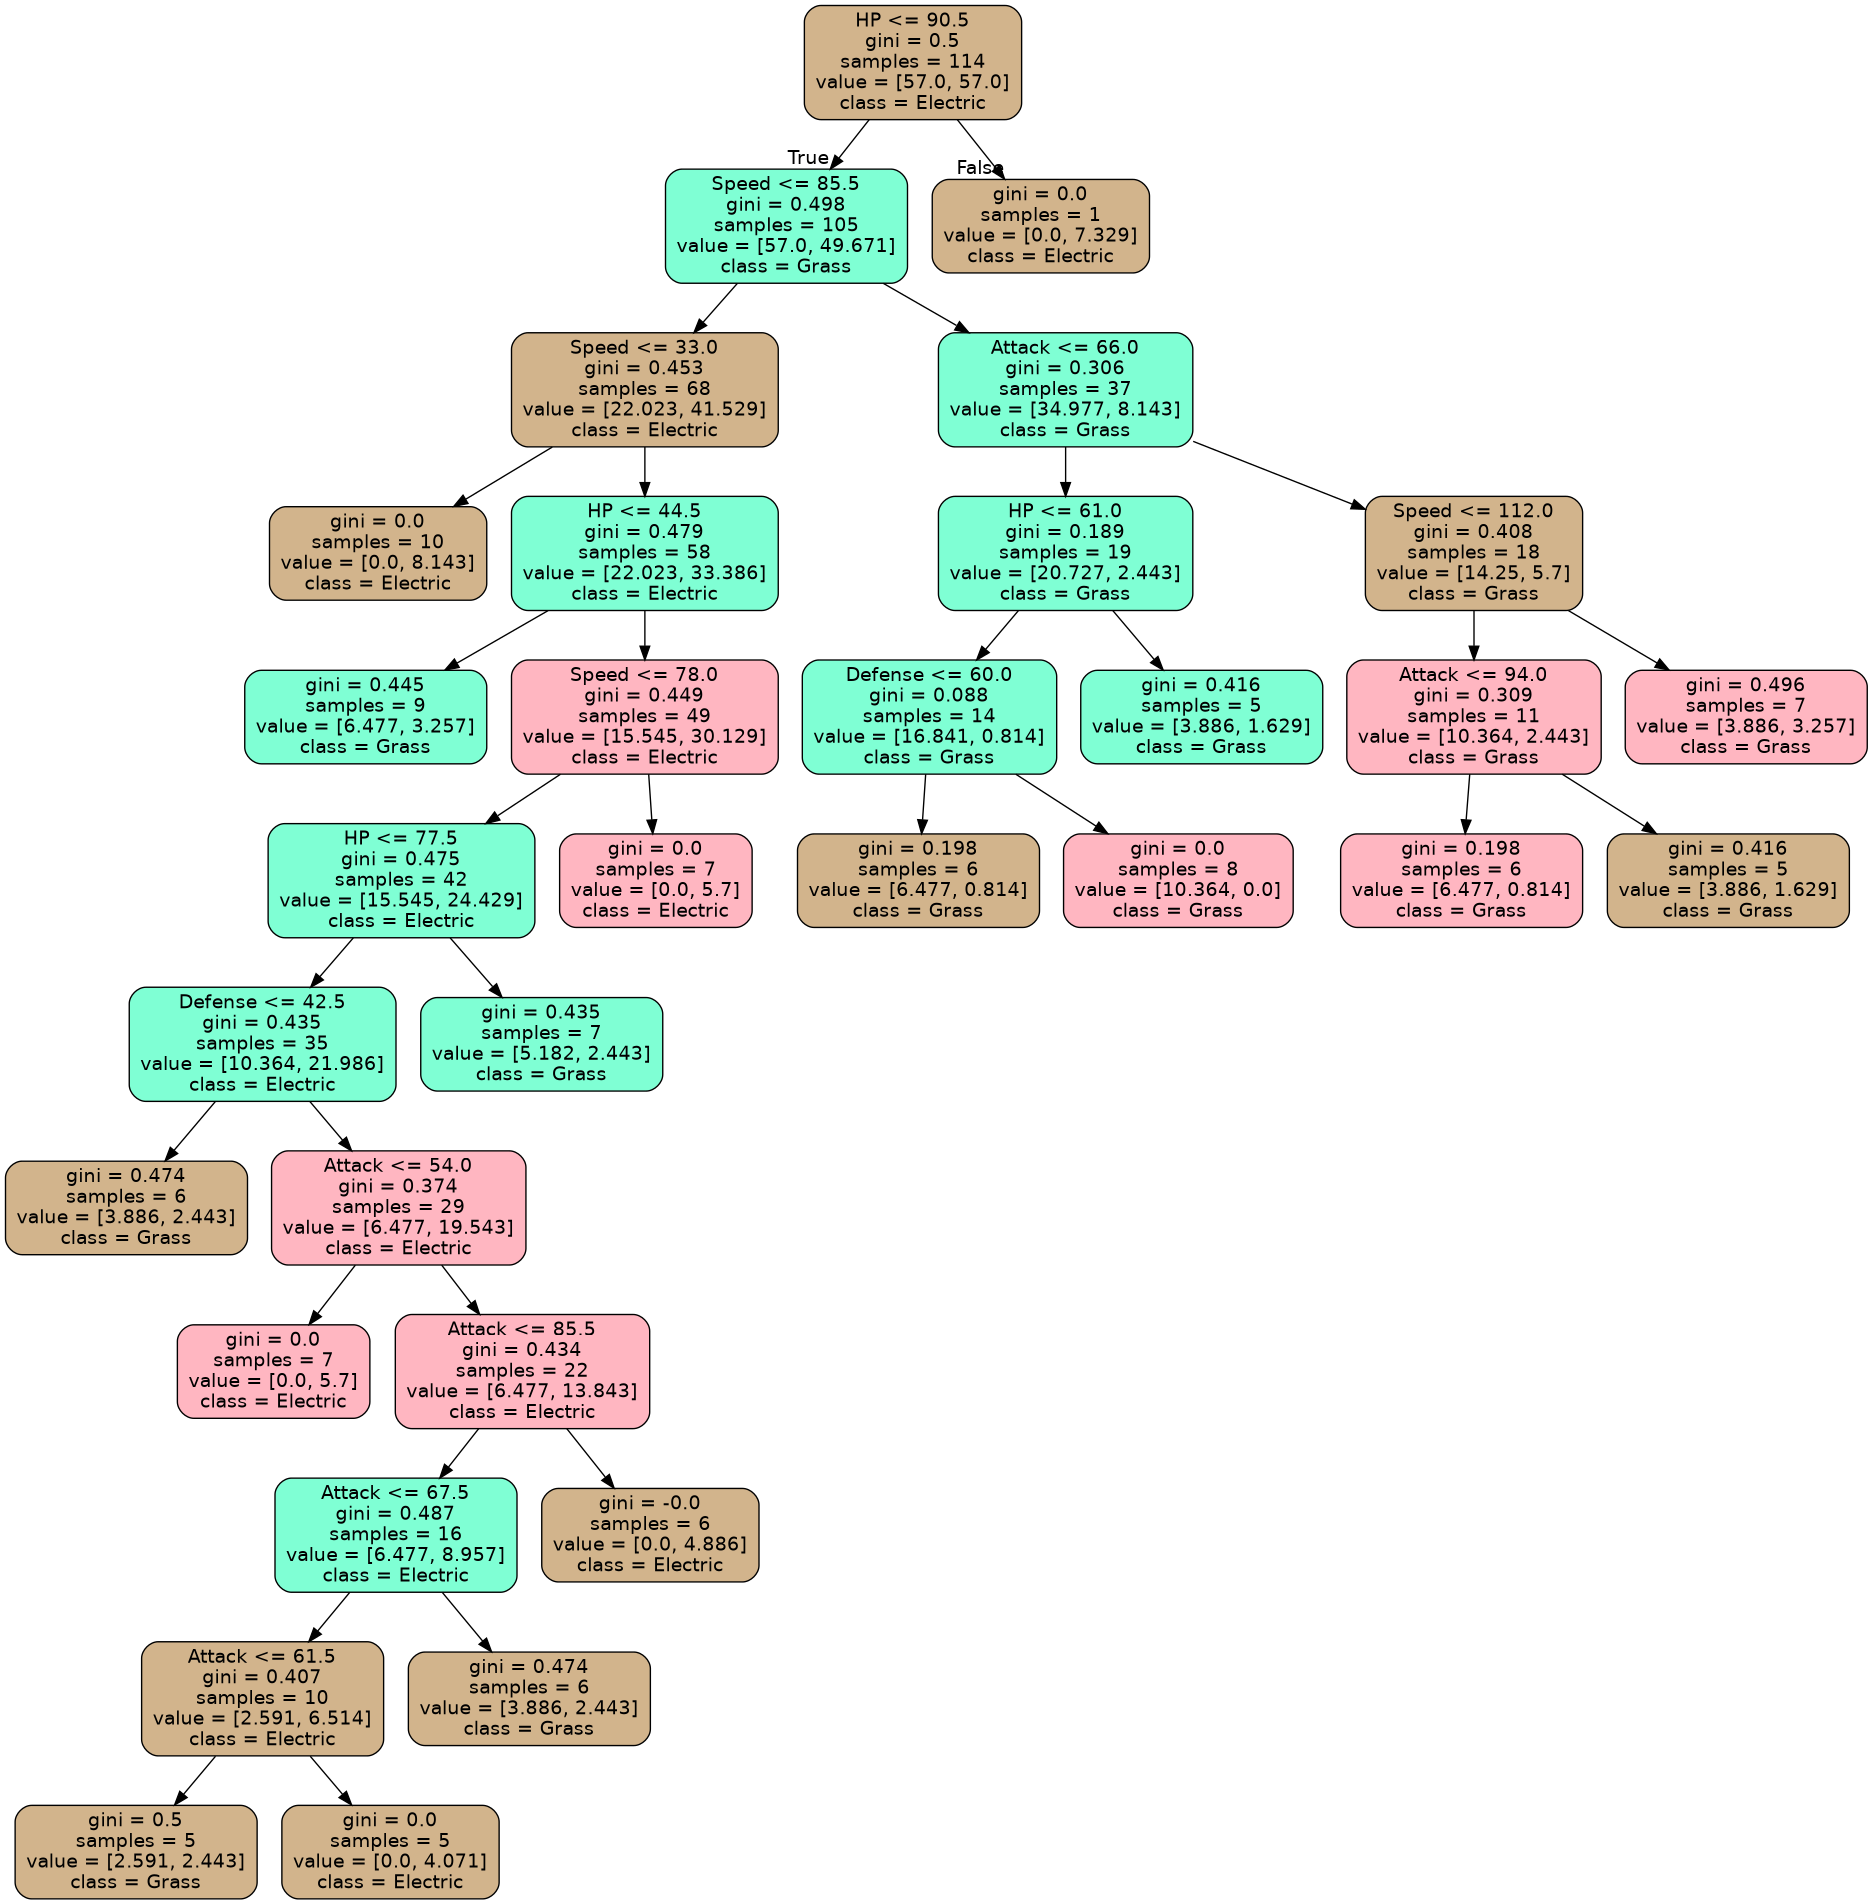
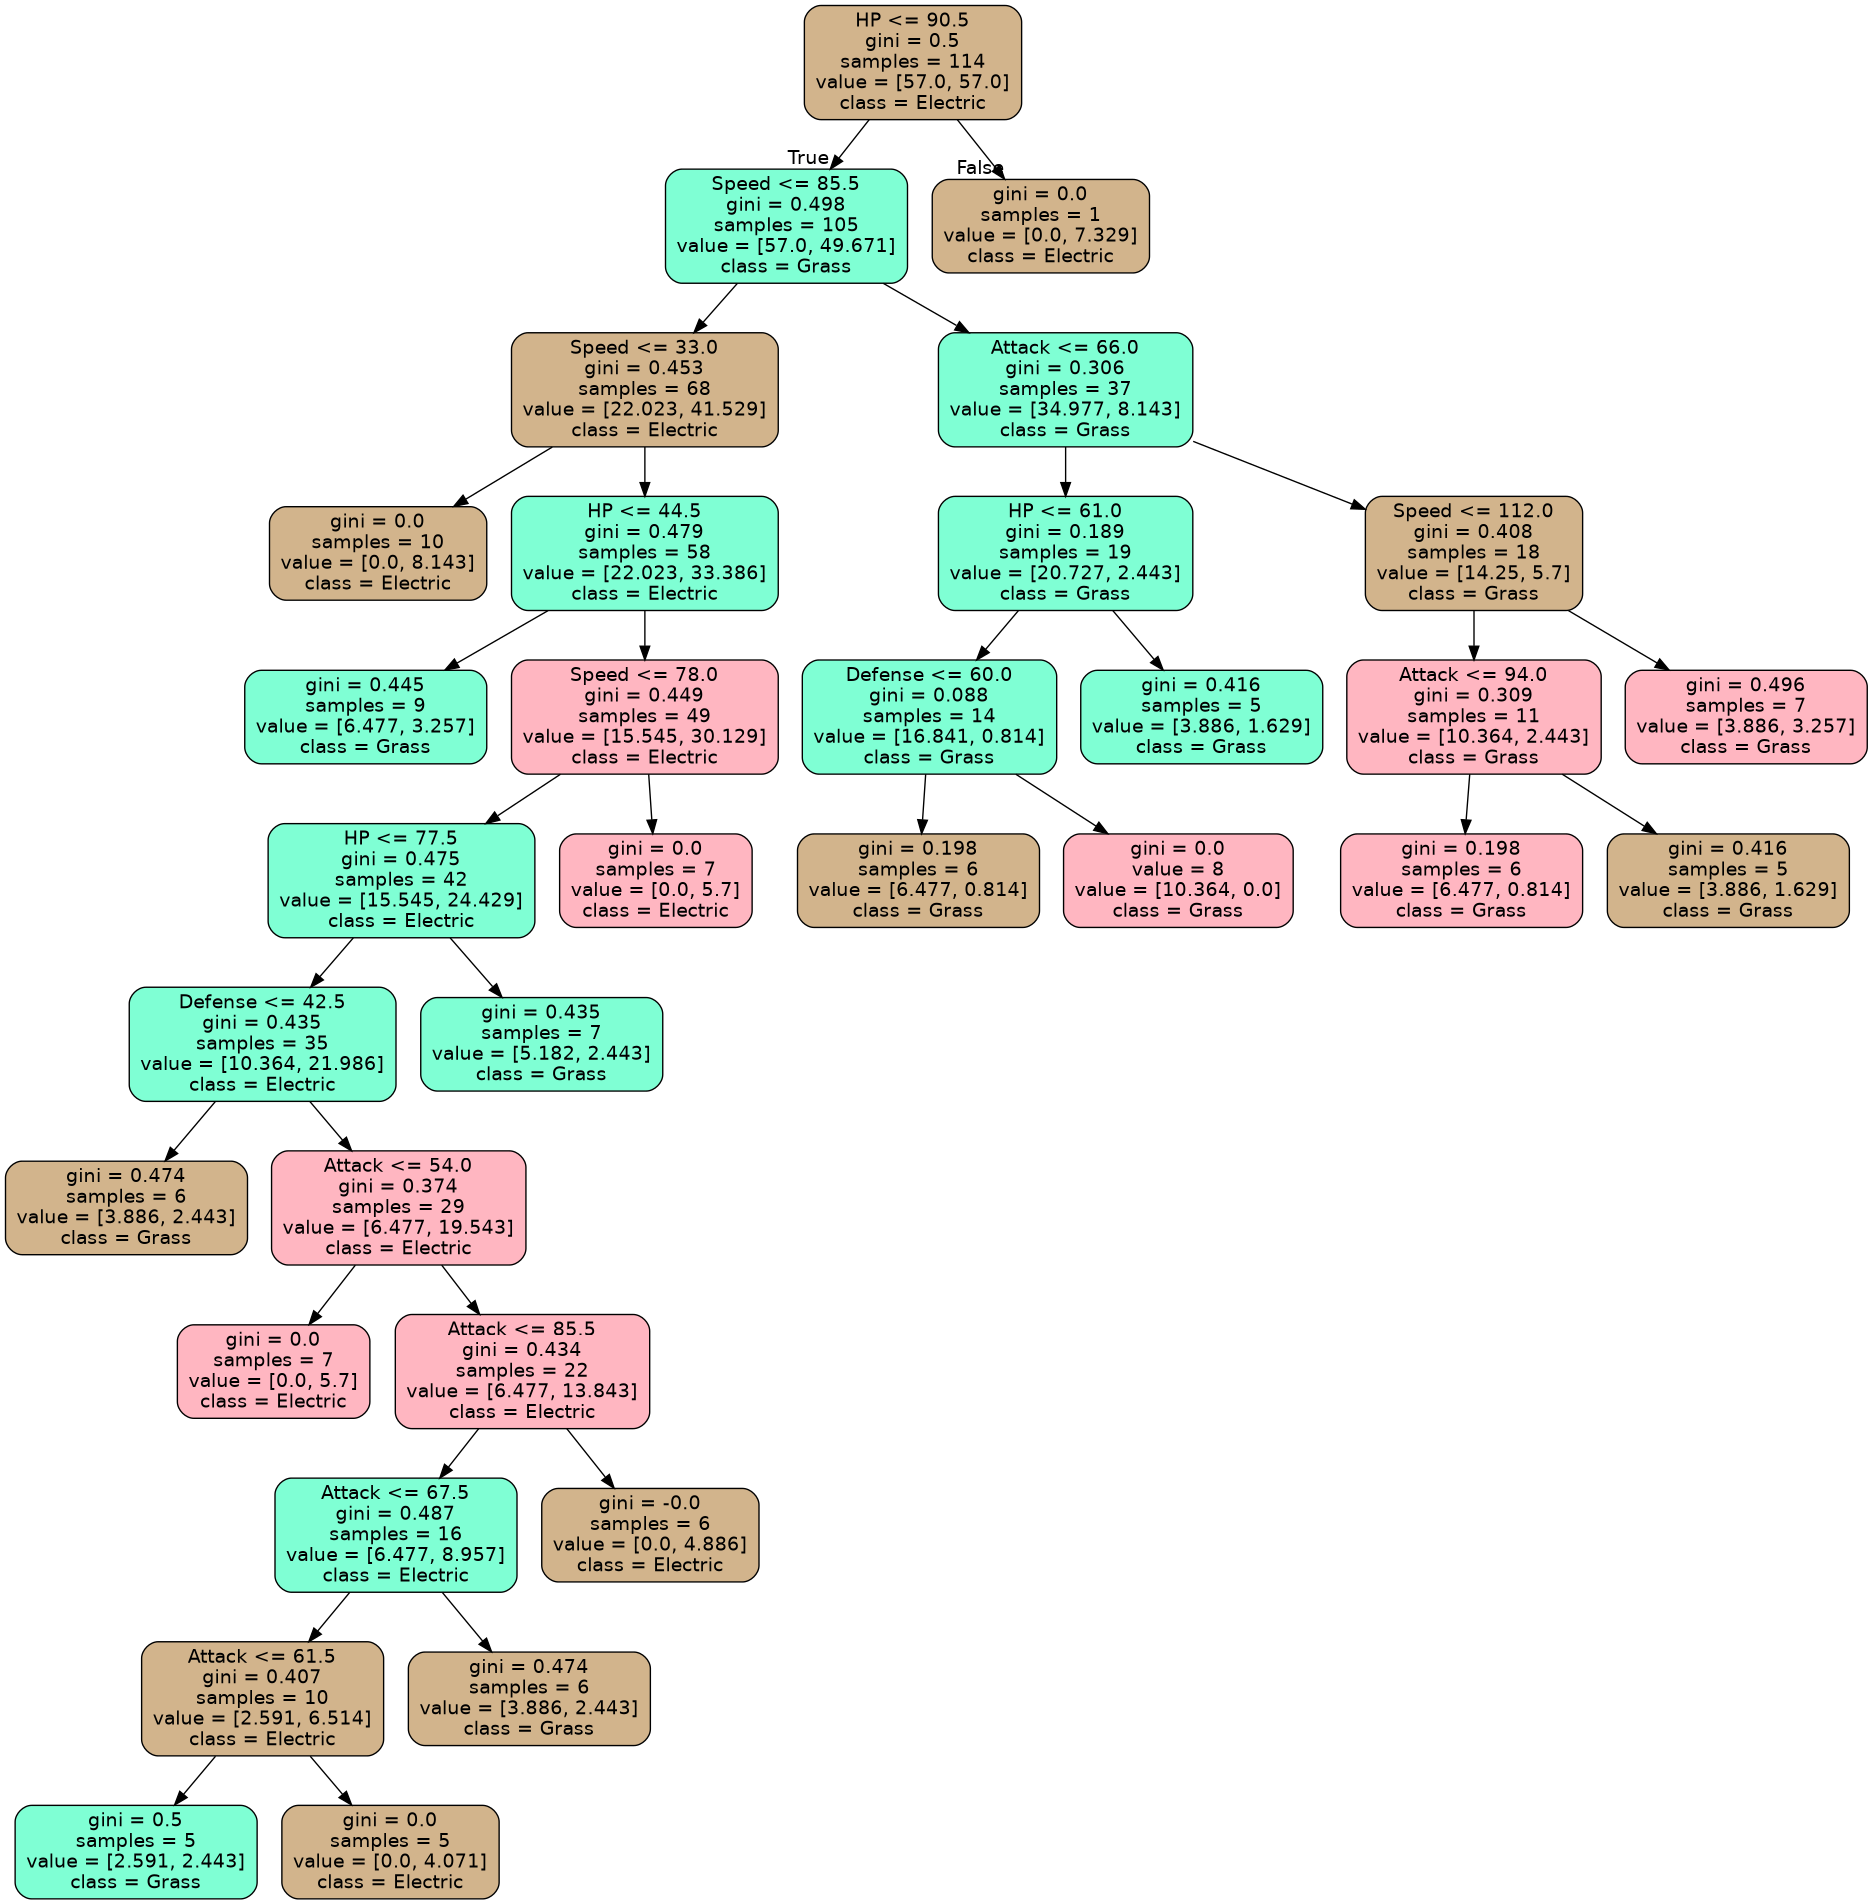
(1178, 881) -> (1178, 881)
(136, 1852) -> (136, 1852)
